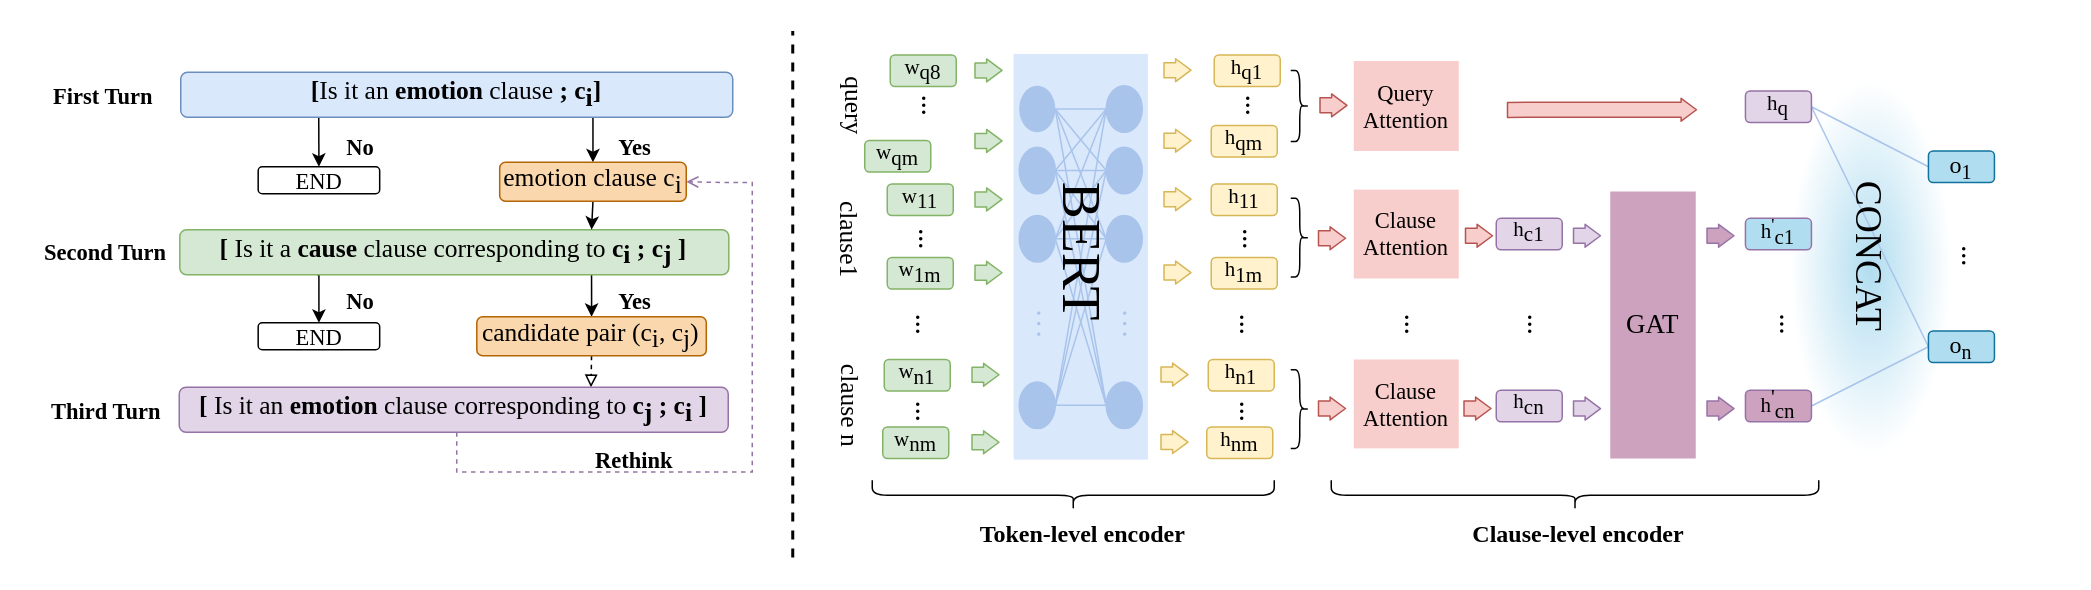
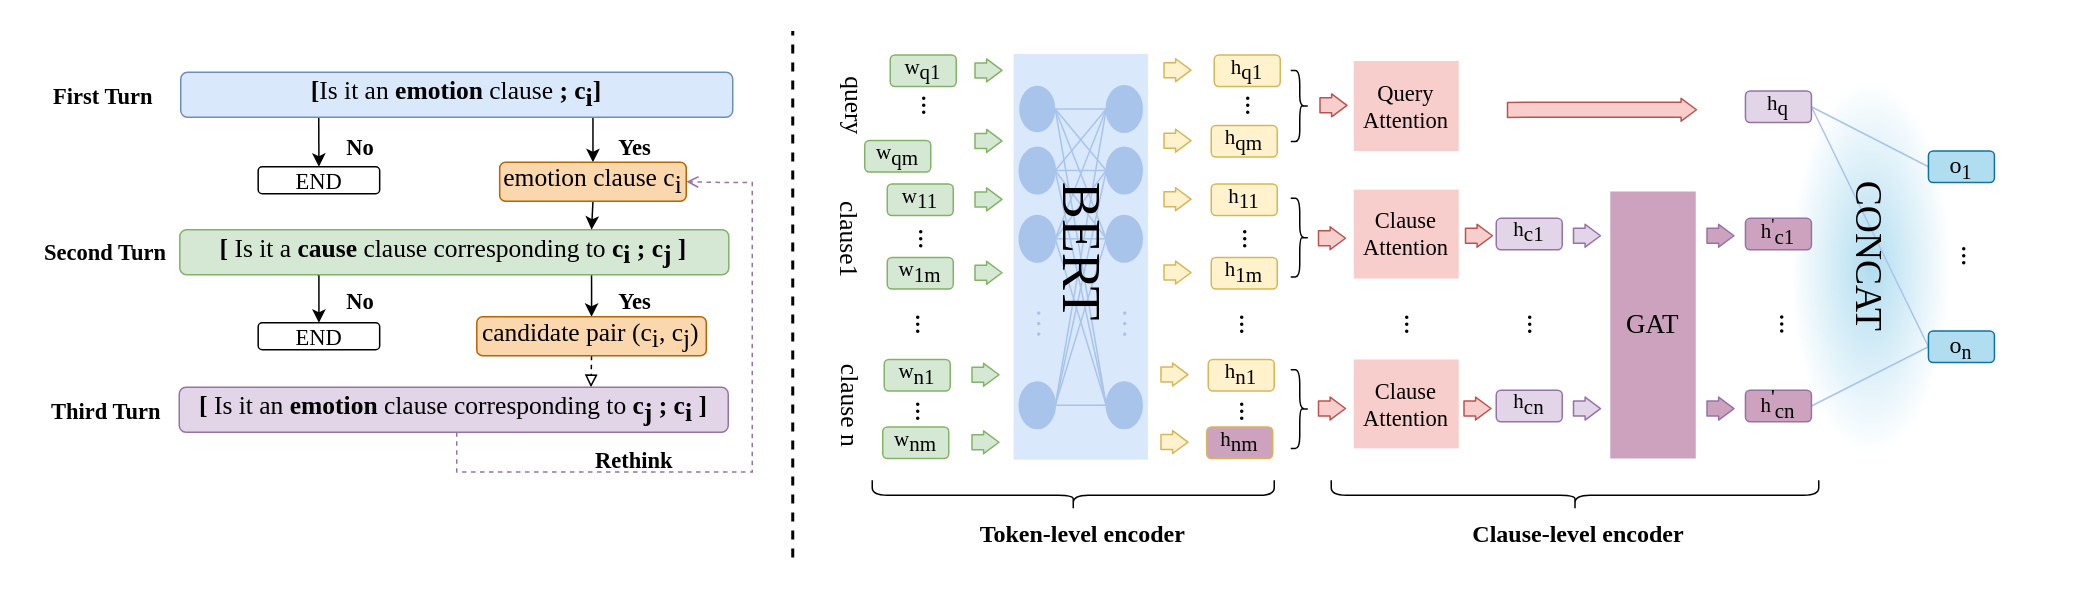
(923, 71) -> (923, 71)
(1778, 234) -> (1778, 234)
(1240, 443) -> (1240, 443)
